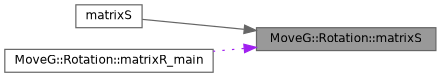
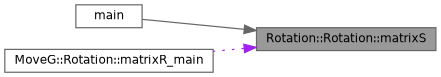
(109, 16) -> (109, 16)
(346, 39) -> (346, 39)
